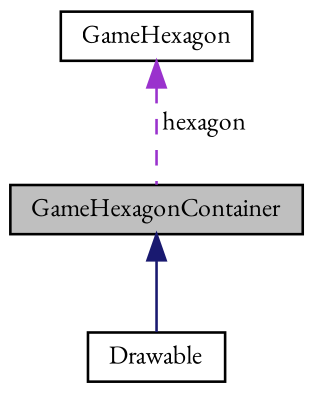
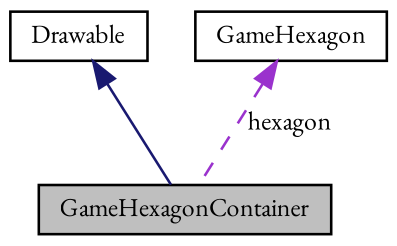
(157, 296) -> (139, 134)
